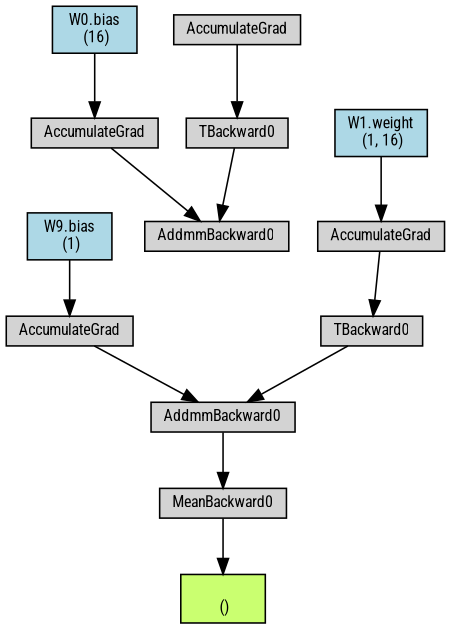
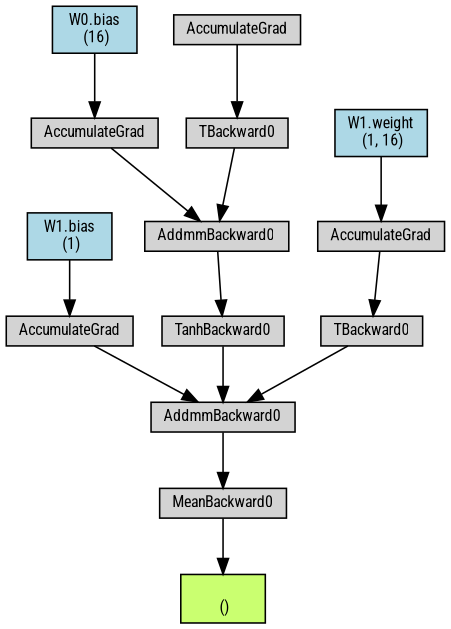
(70, 236) -> (70, 236)
none -> (223, 331)
